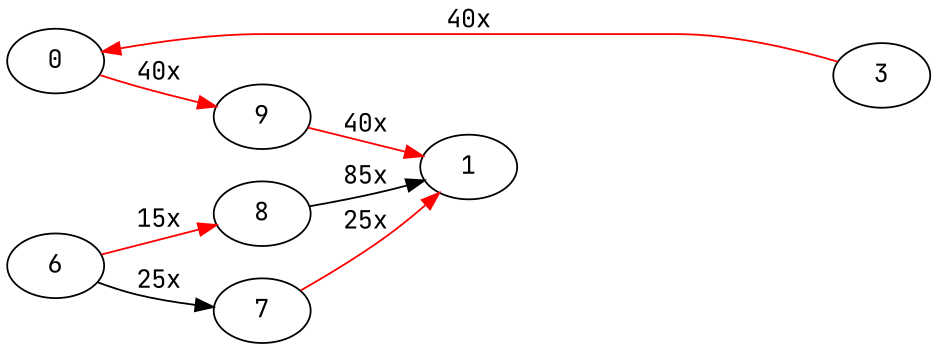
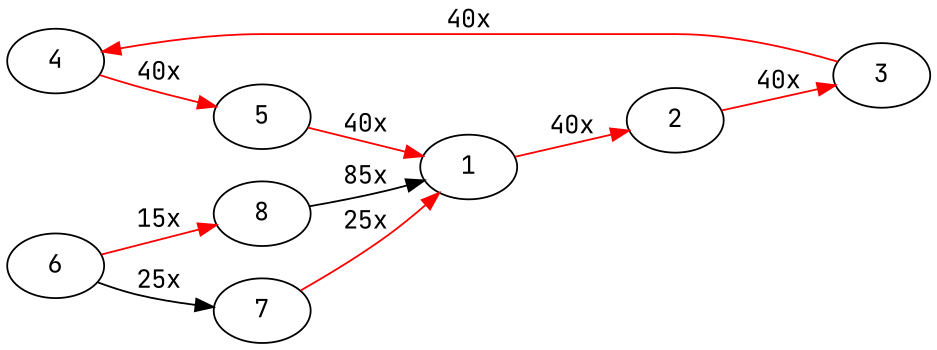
(56, 61) -> (56, 61)
(262, 117) -> (262, 117)
none -> (675, 120)
